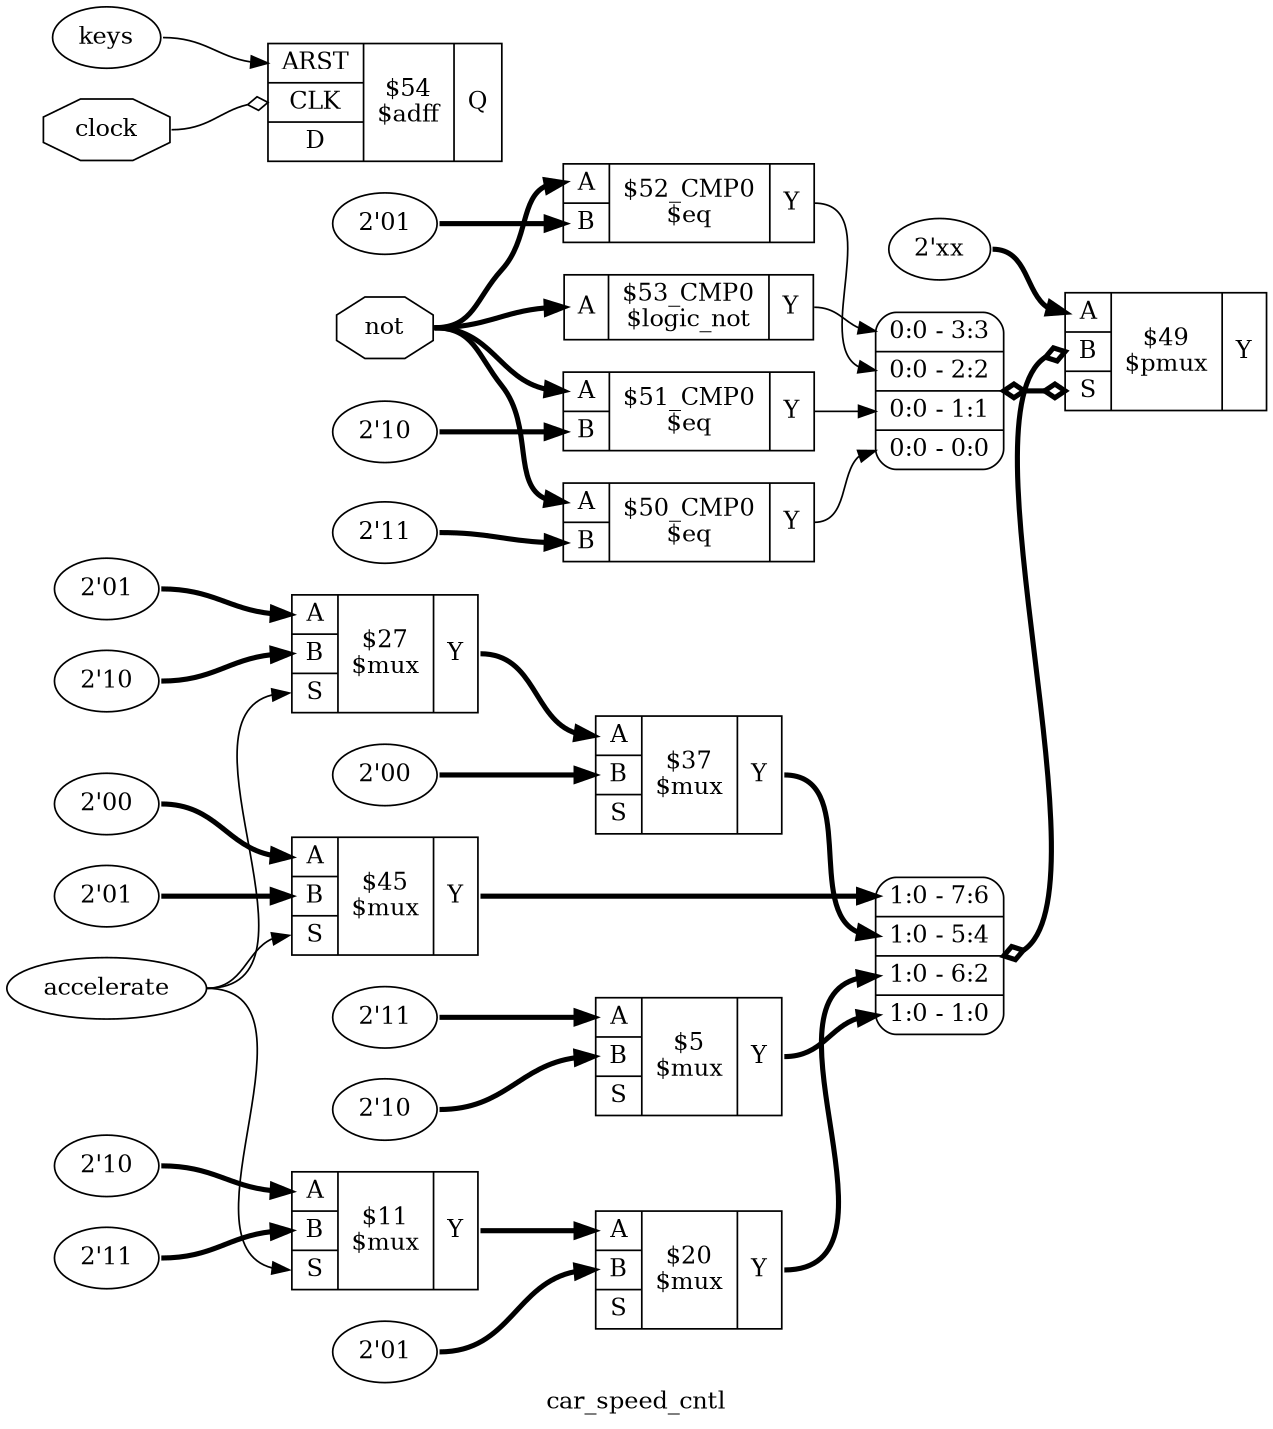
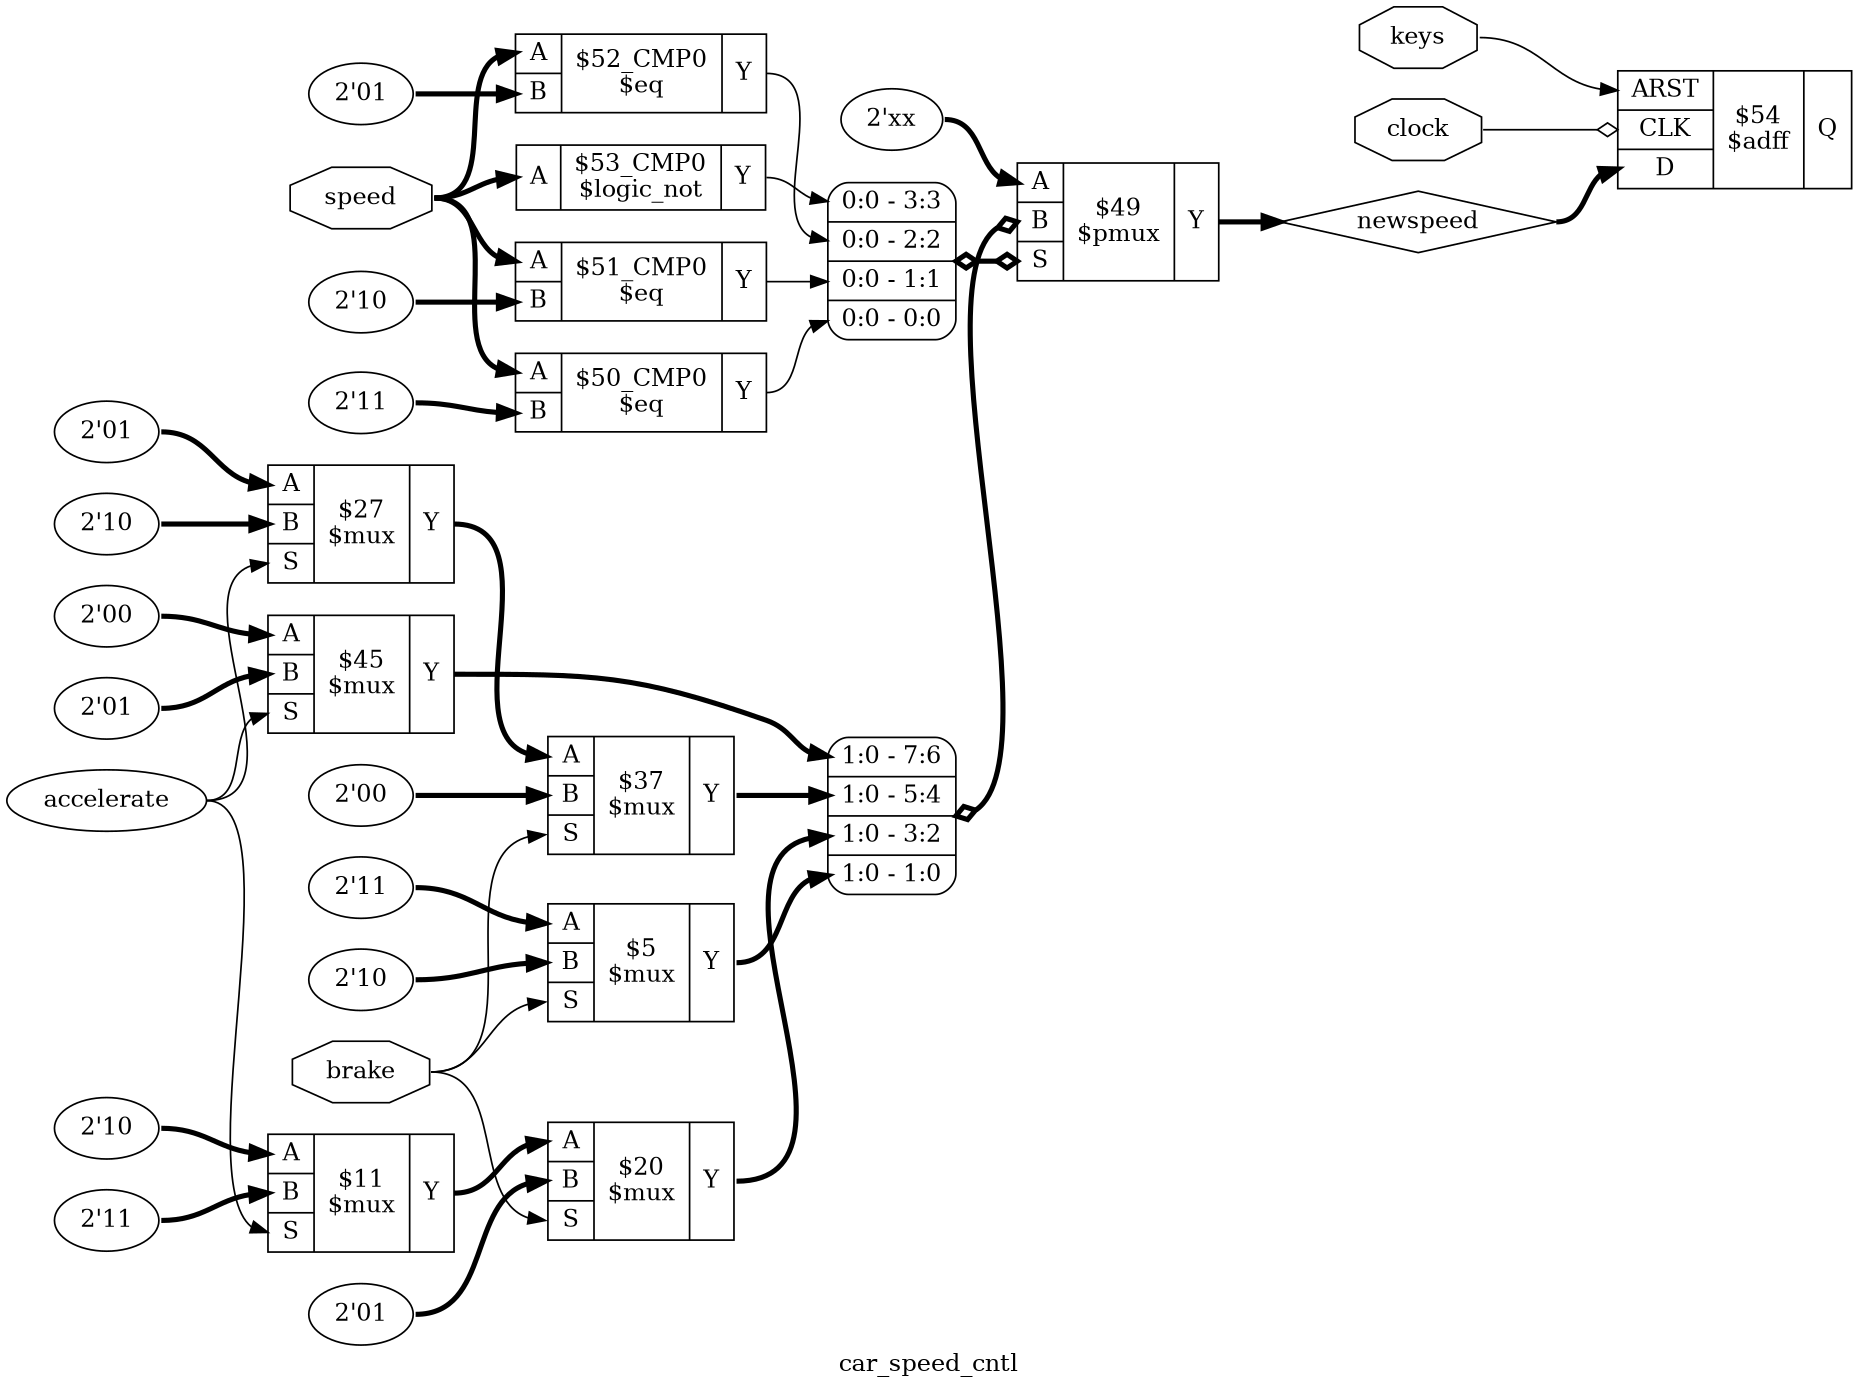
(107, 38) -> (1418, 38)
none -> (1418, 222)
(385, 328) -> (361, 198)
(940, 975) -> (892, 835)
none -> (361, 1072)
